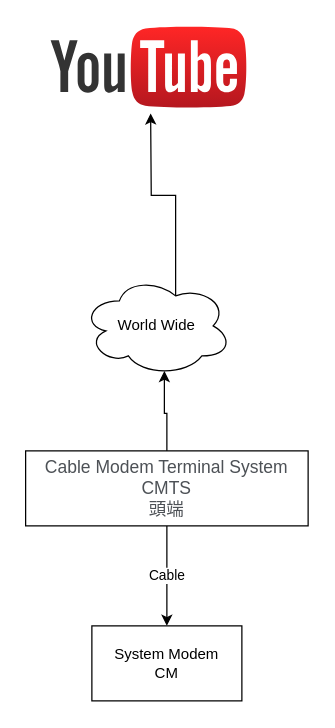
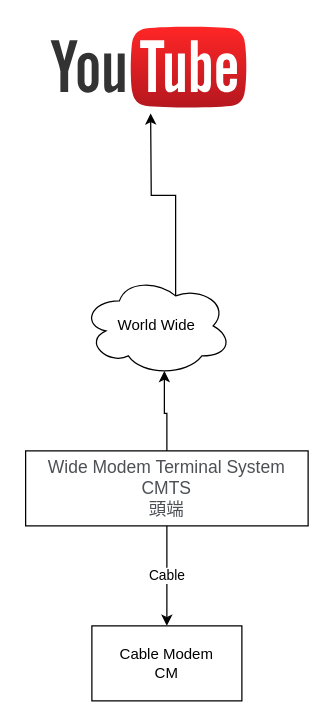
(167, 488) -> (167, 488)
(167, 663) -> (167, 663)
